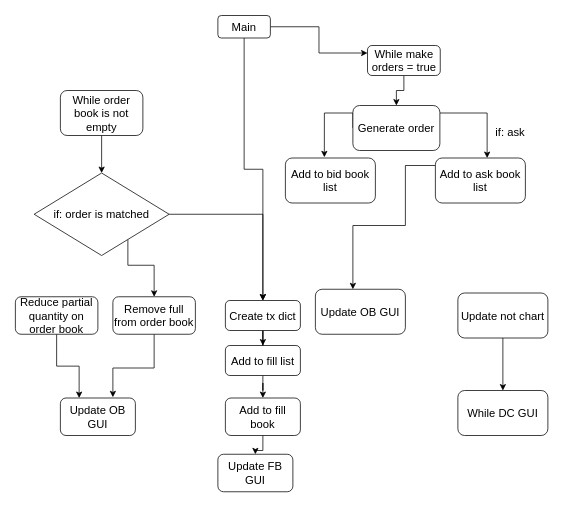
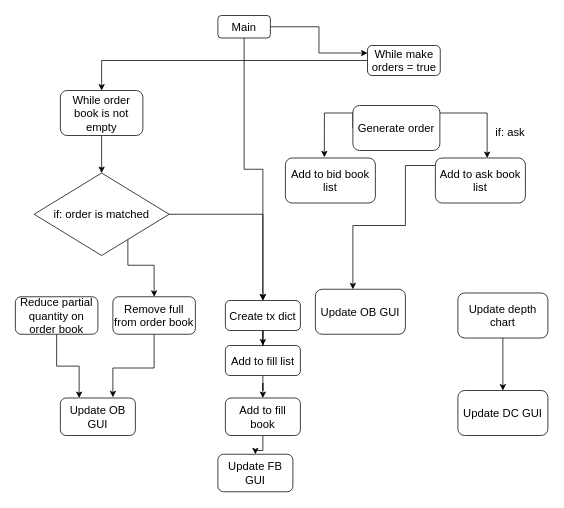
(396, 90) -> (222, 60)
(503, 315) -> (503, 315)
(503, 413) -> (503, 413)
